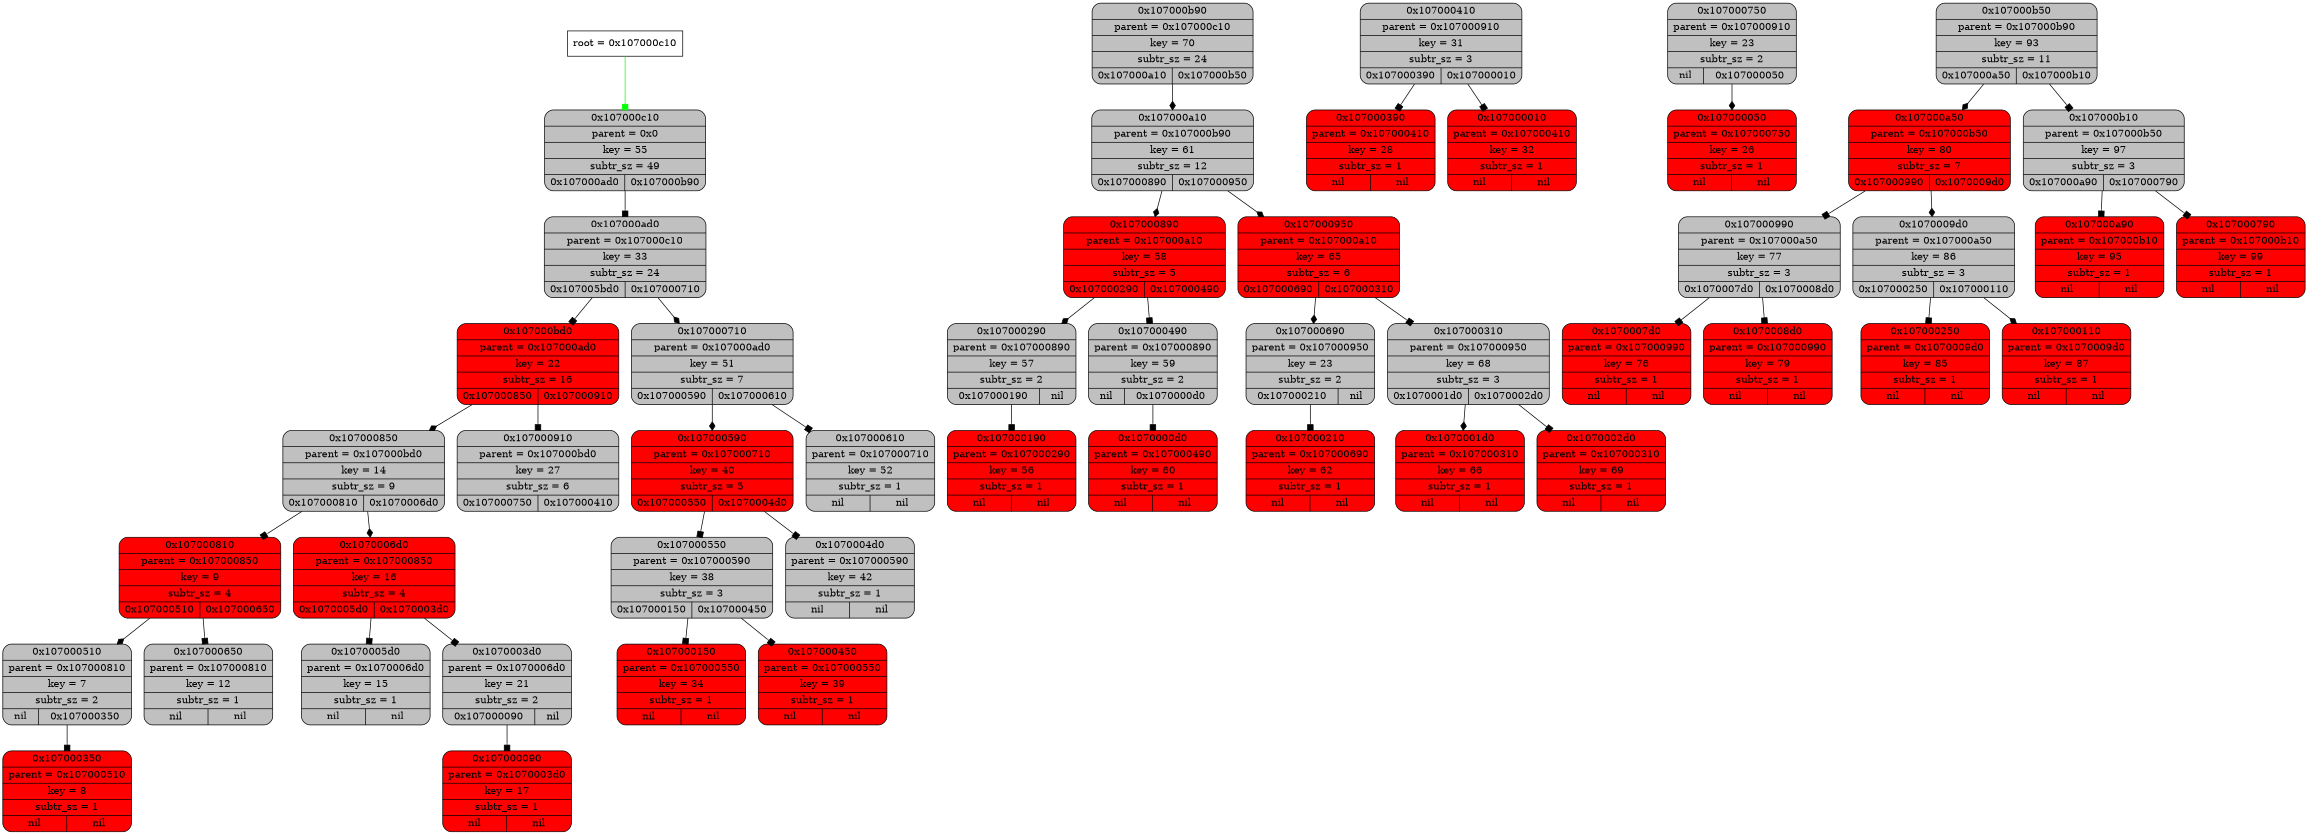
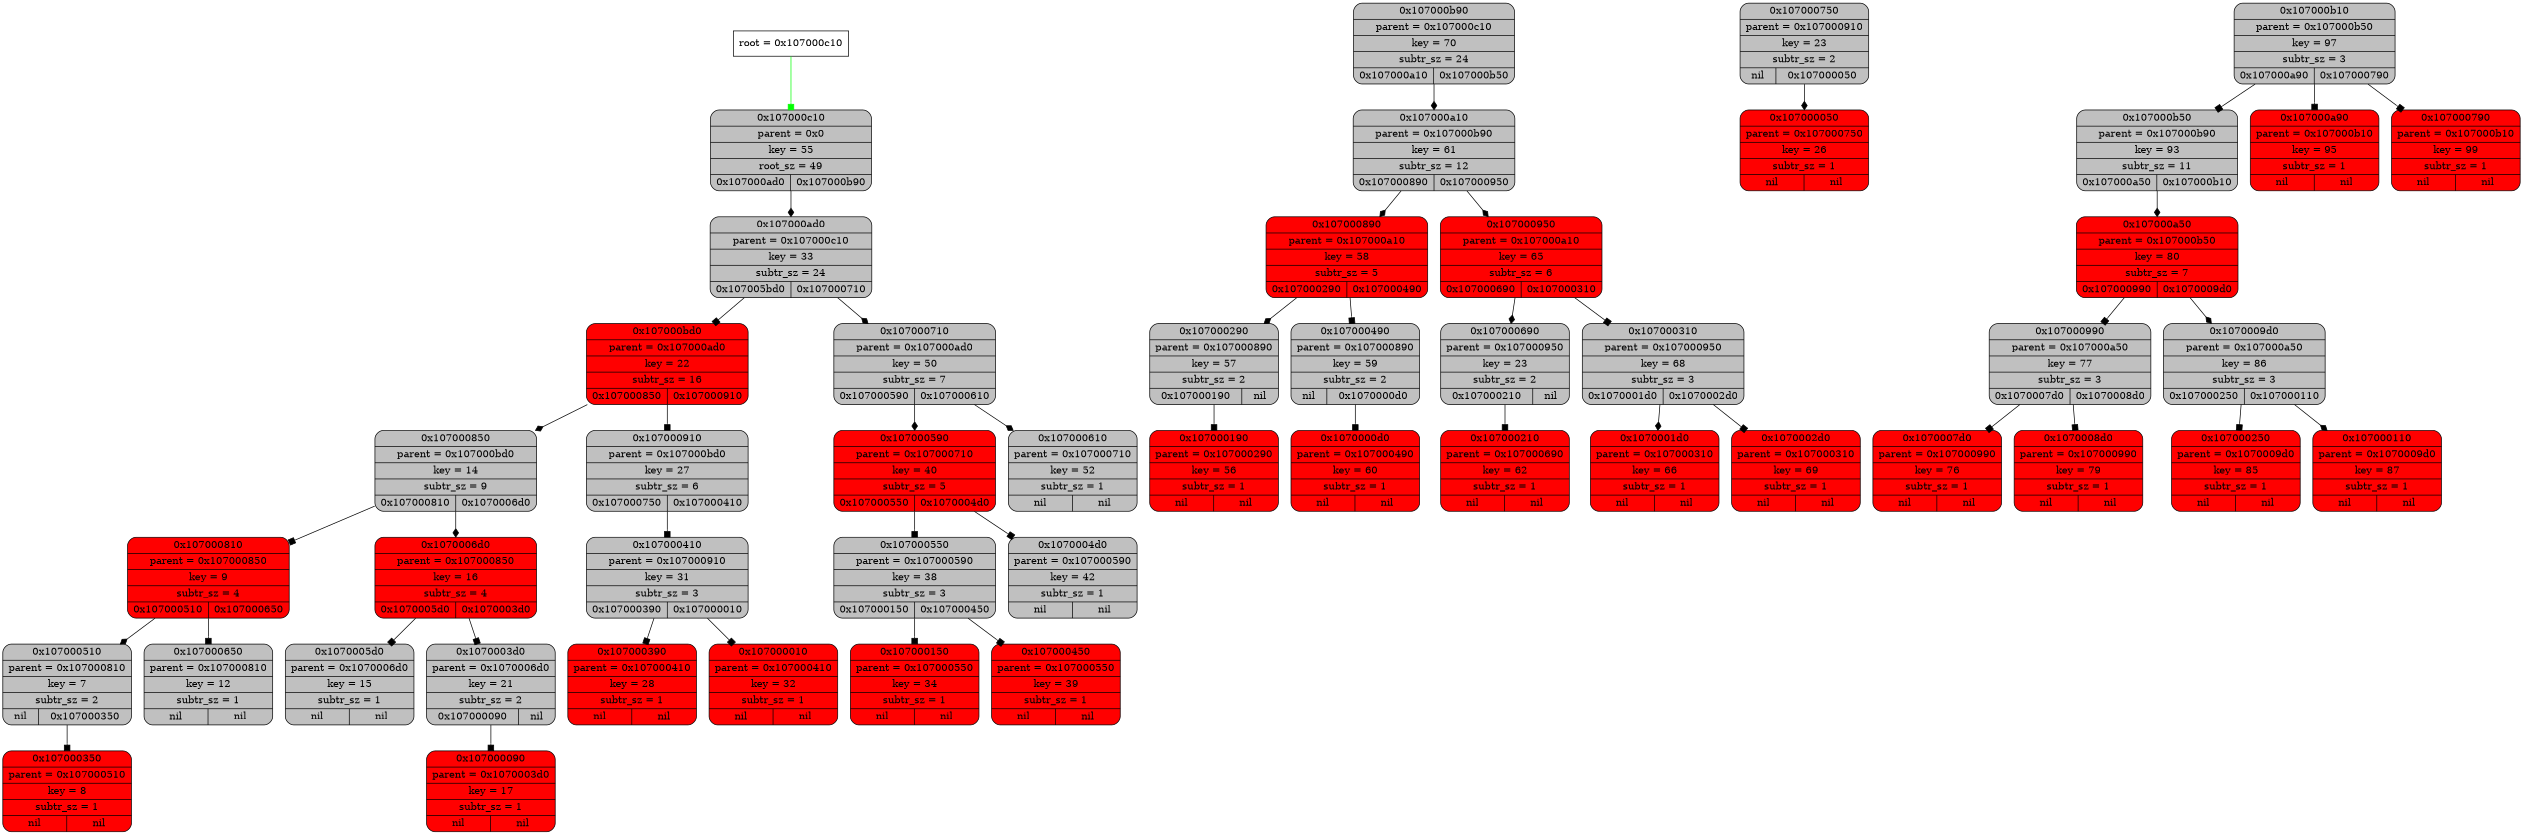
(2058, 94) -> (2239, 95)
(625, 166) -> (791, 166)
(625, 200) -> (791, 199)
(712, 364) -> (915, 364)
(788, 416) -> (990, 415)
none -> (667, 521)
